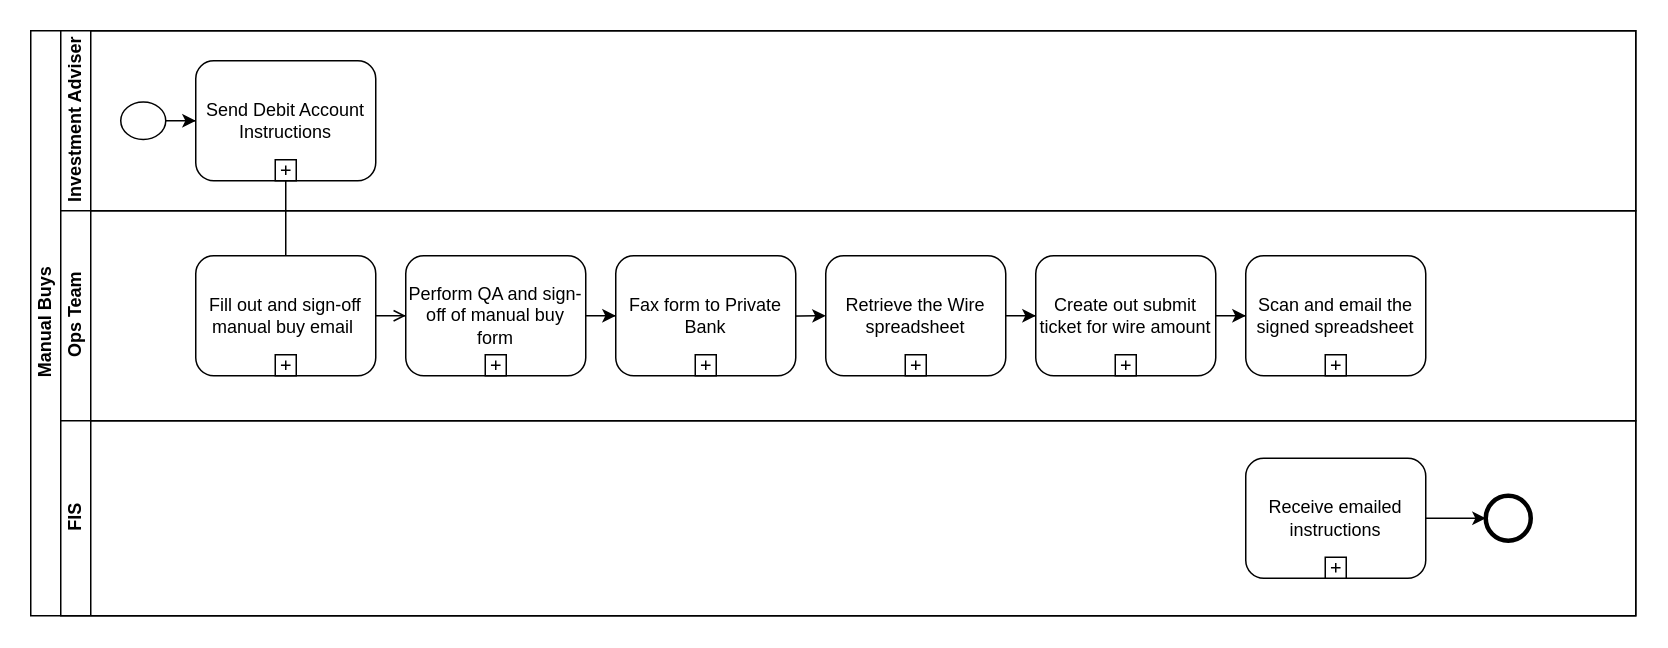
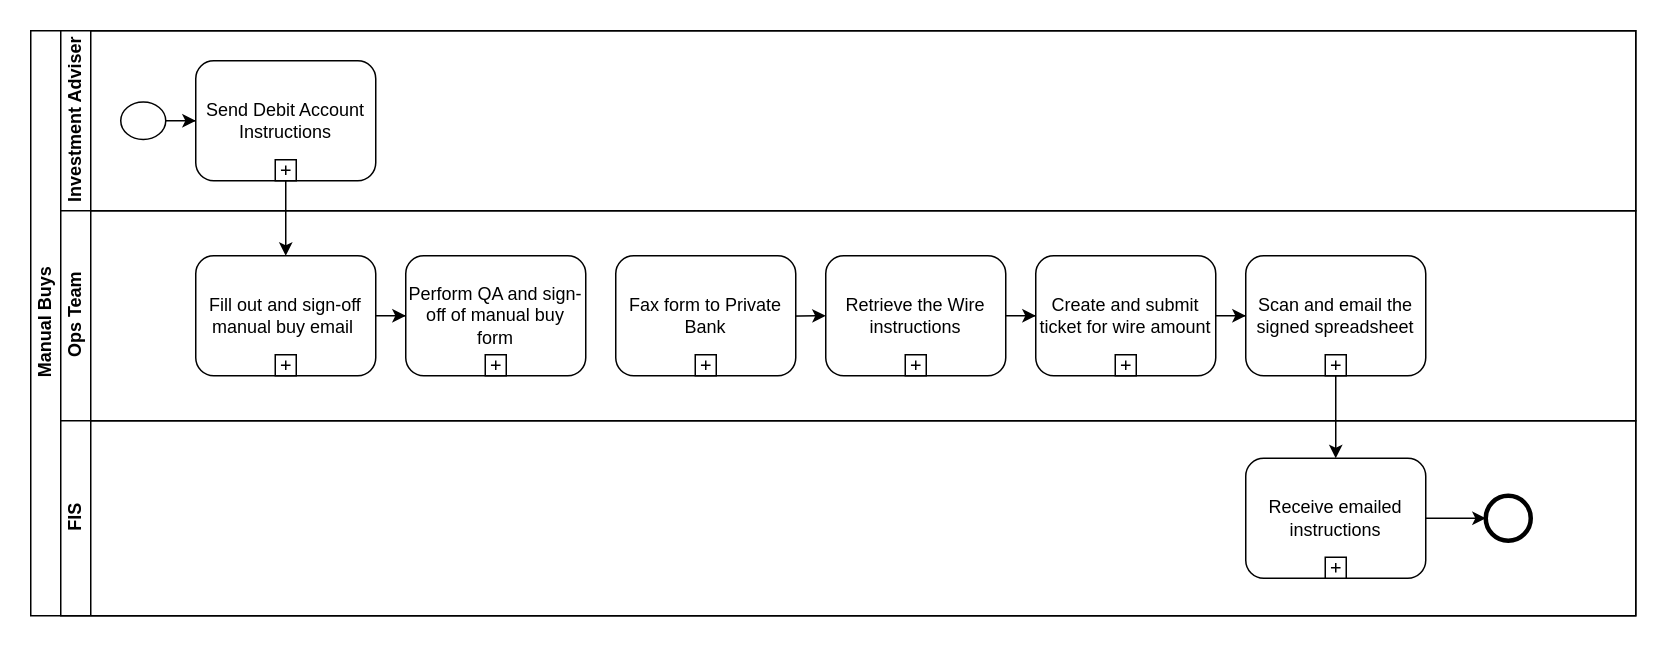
(286, 248) -> (286, 244)
(396, 316) -> (394, 316)
(606, 316) -> none
(916, 316) -> (916, 316)
(1126, 316) -> (1126, 316)
none -> (1336, 412)
